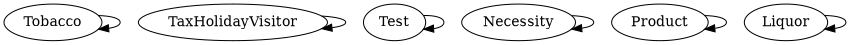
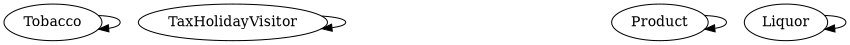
(395, 22) -> none
(519, 22) -> none
